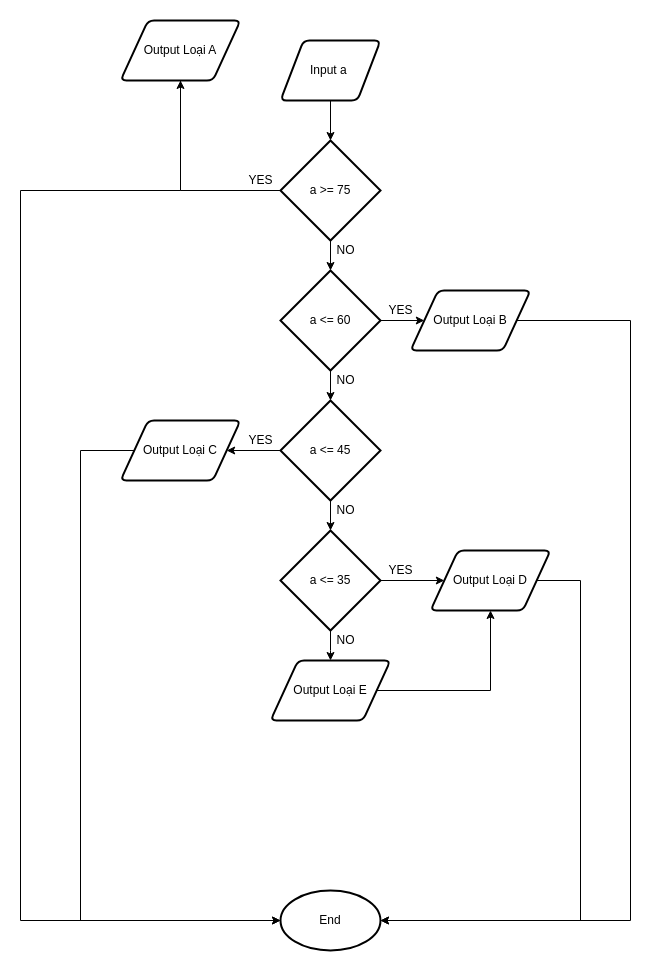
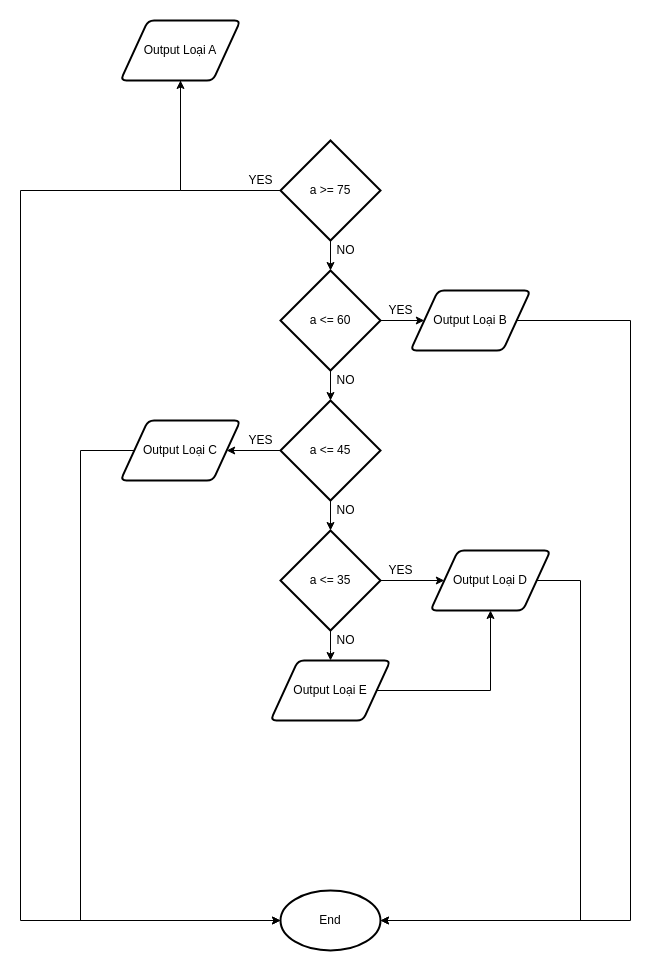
(331, 71) -> none
(331, 117) -> none
